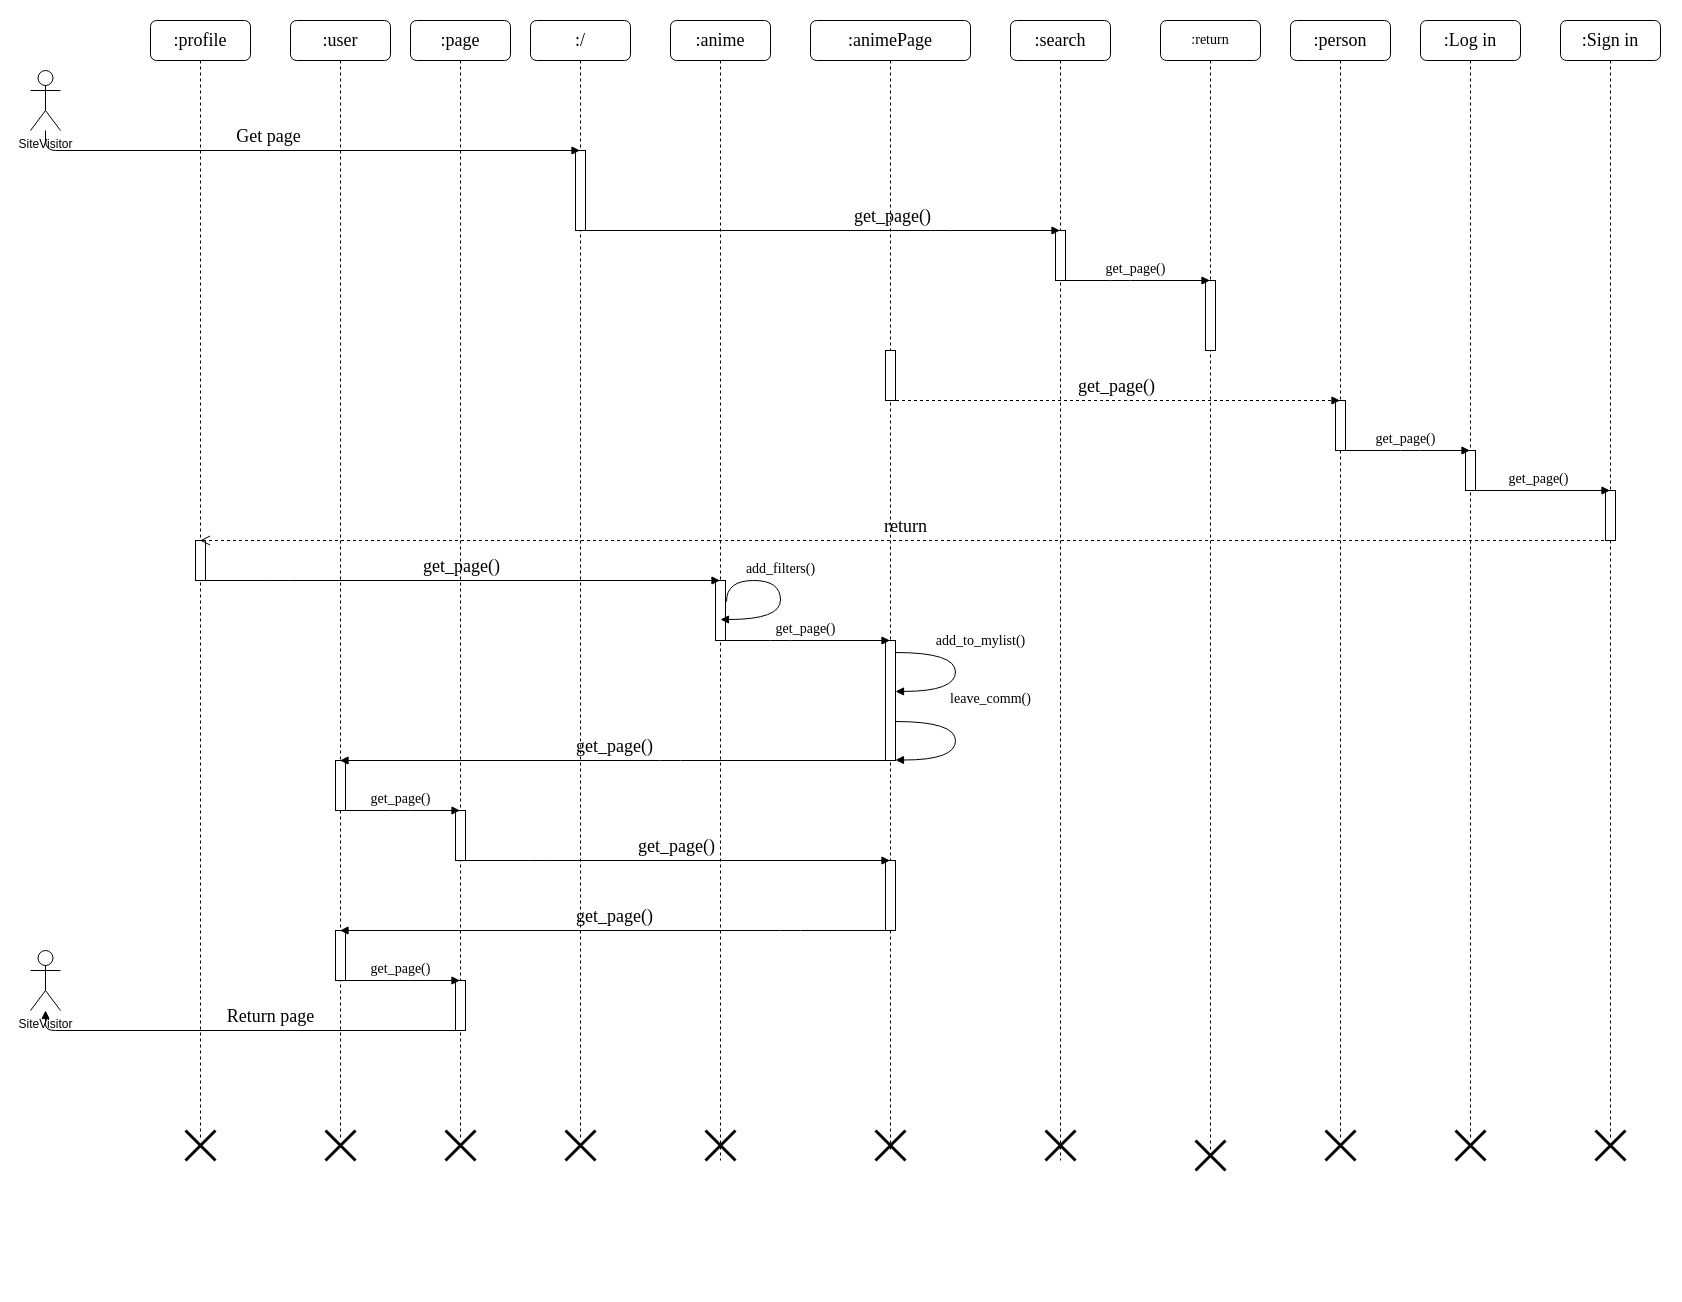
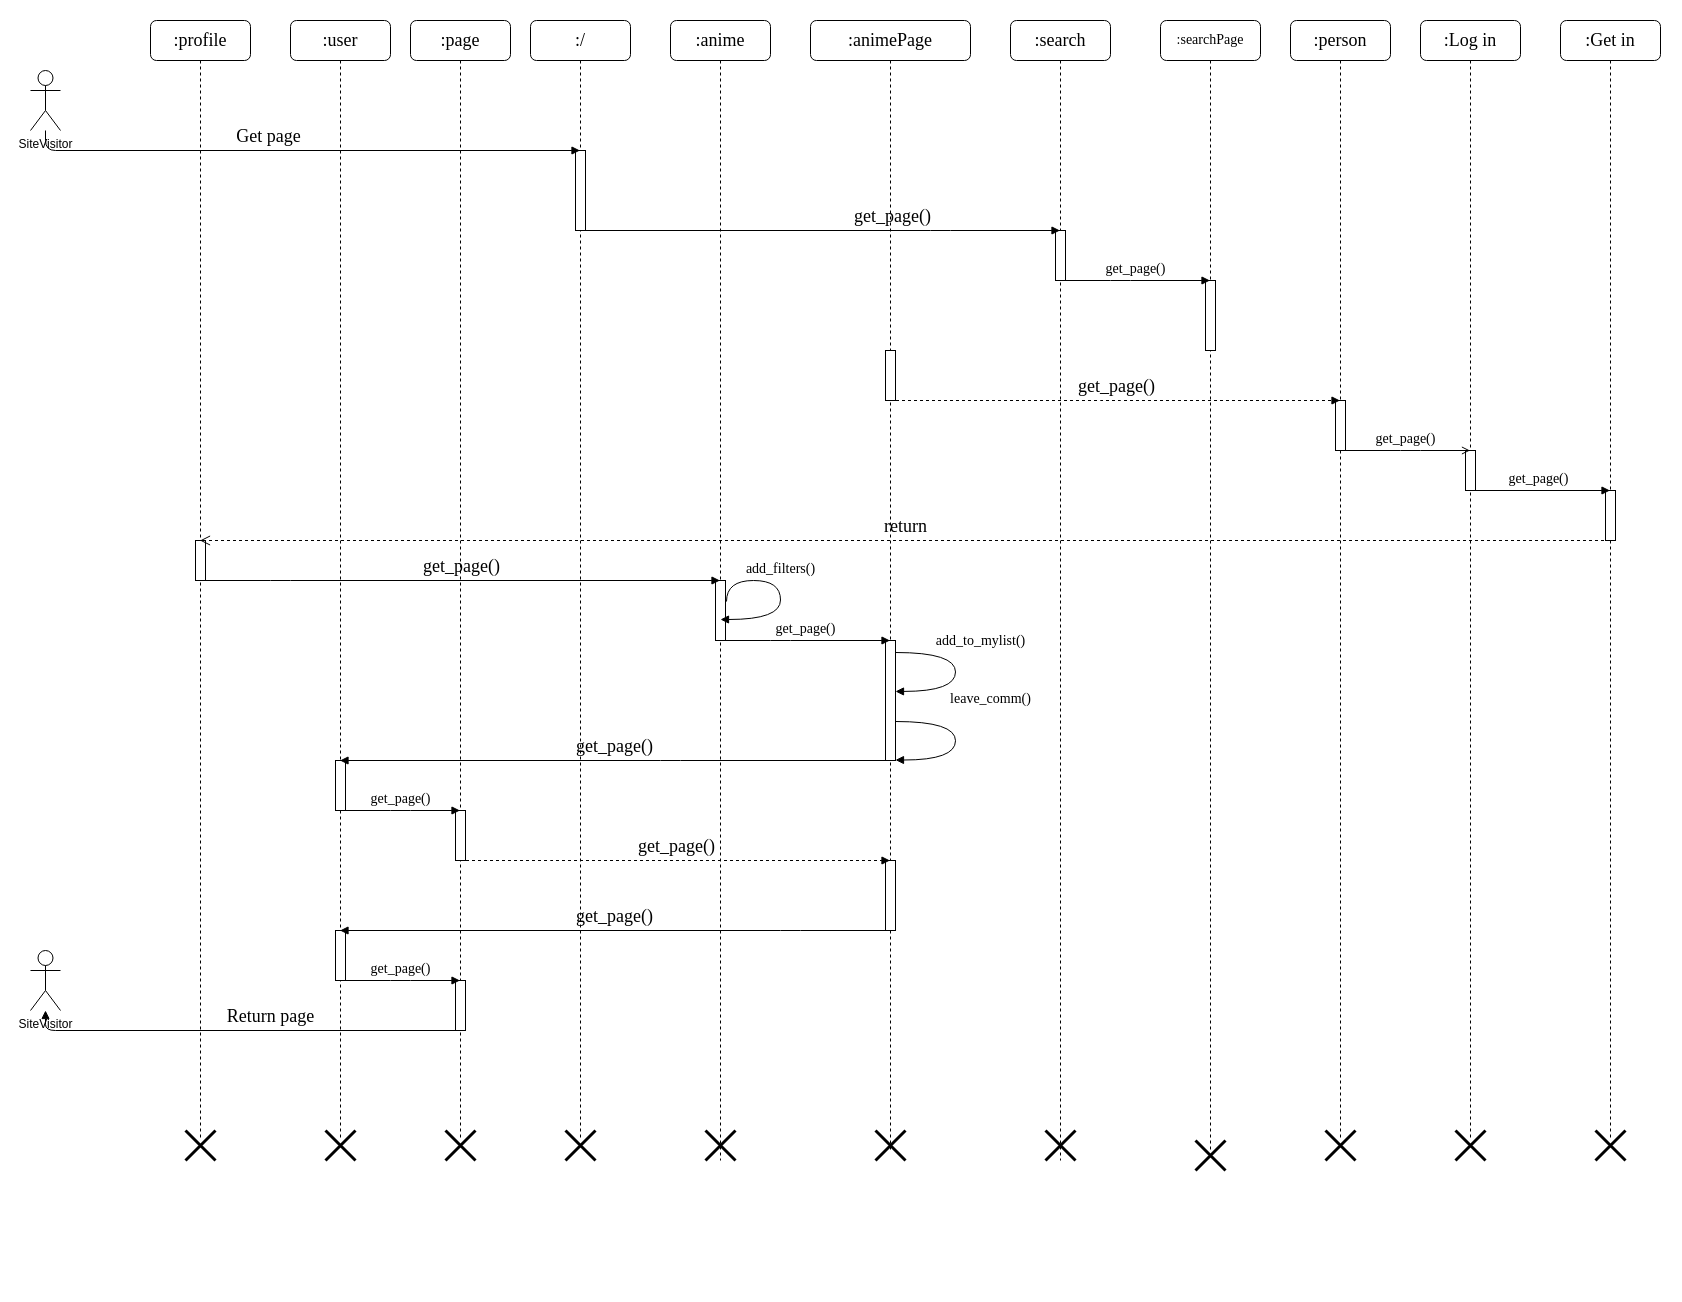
(1211, 41) -> (1211, 41)
(1611, 41) -> (1611, 41)
(1460, 451) -> (1463, 451)
(674, 861) -> (674, 861)
